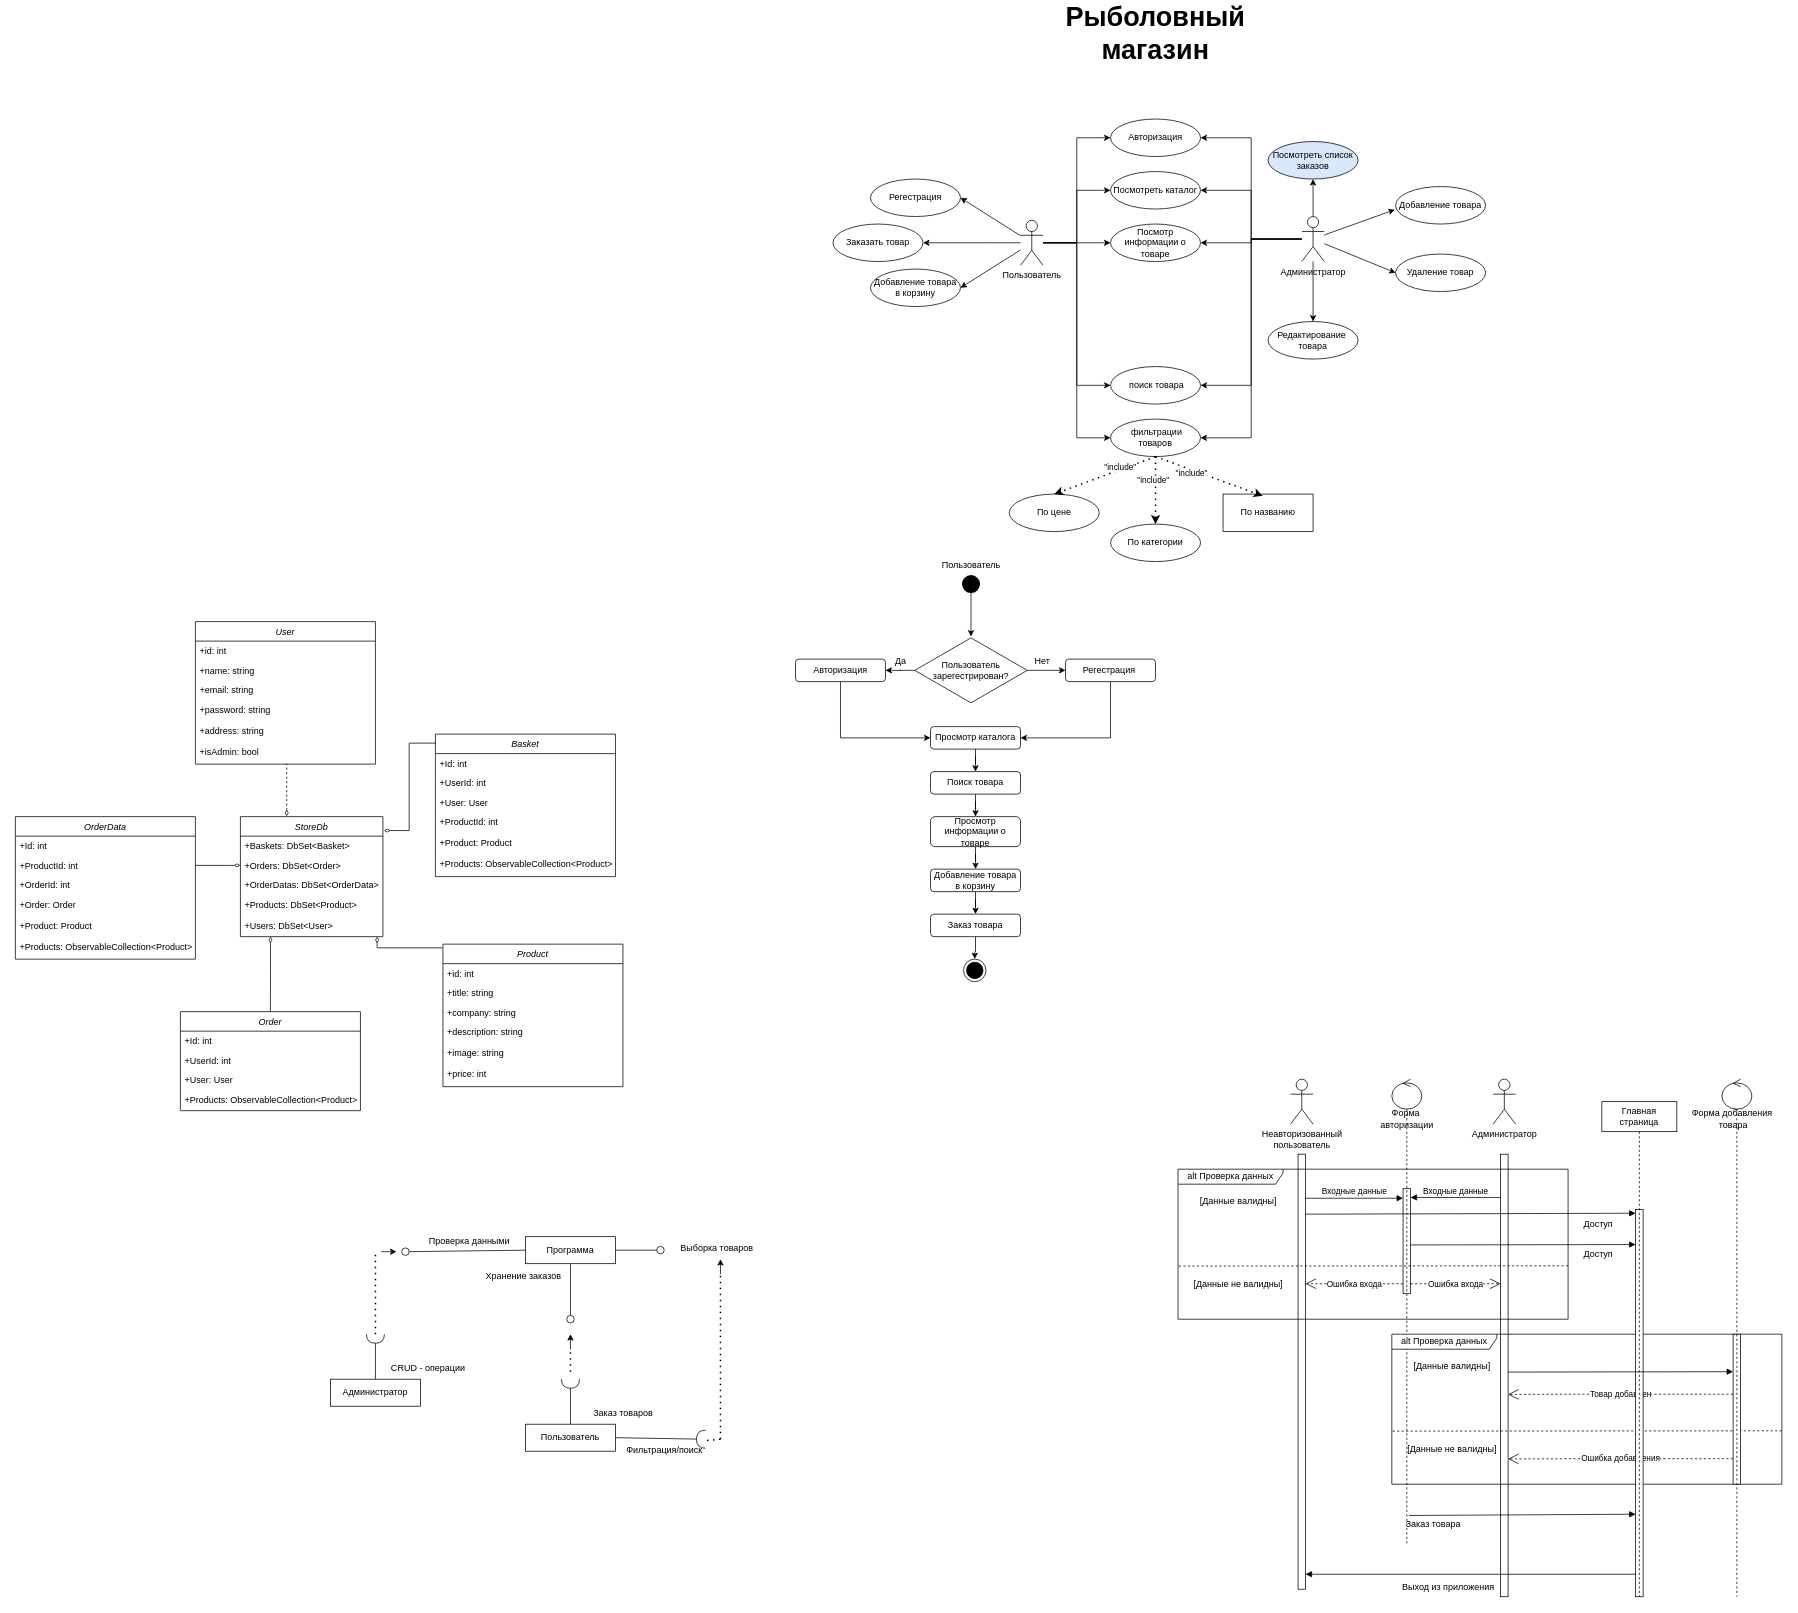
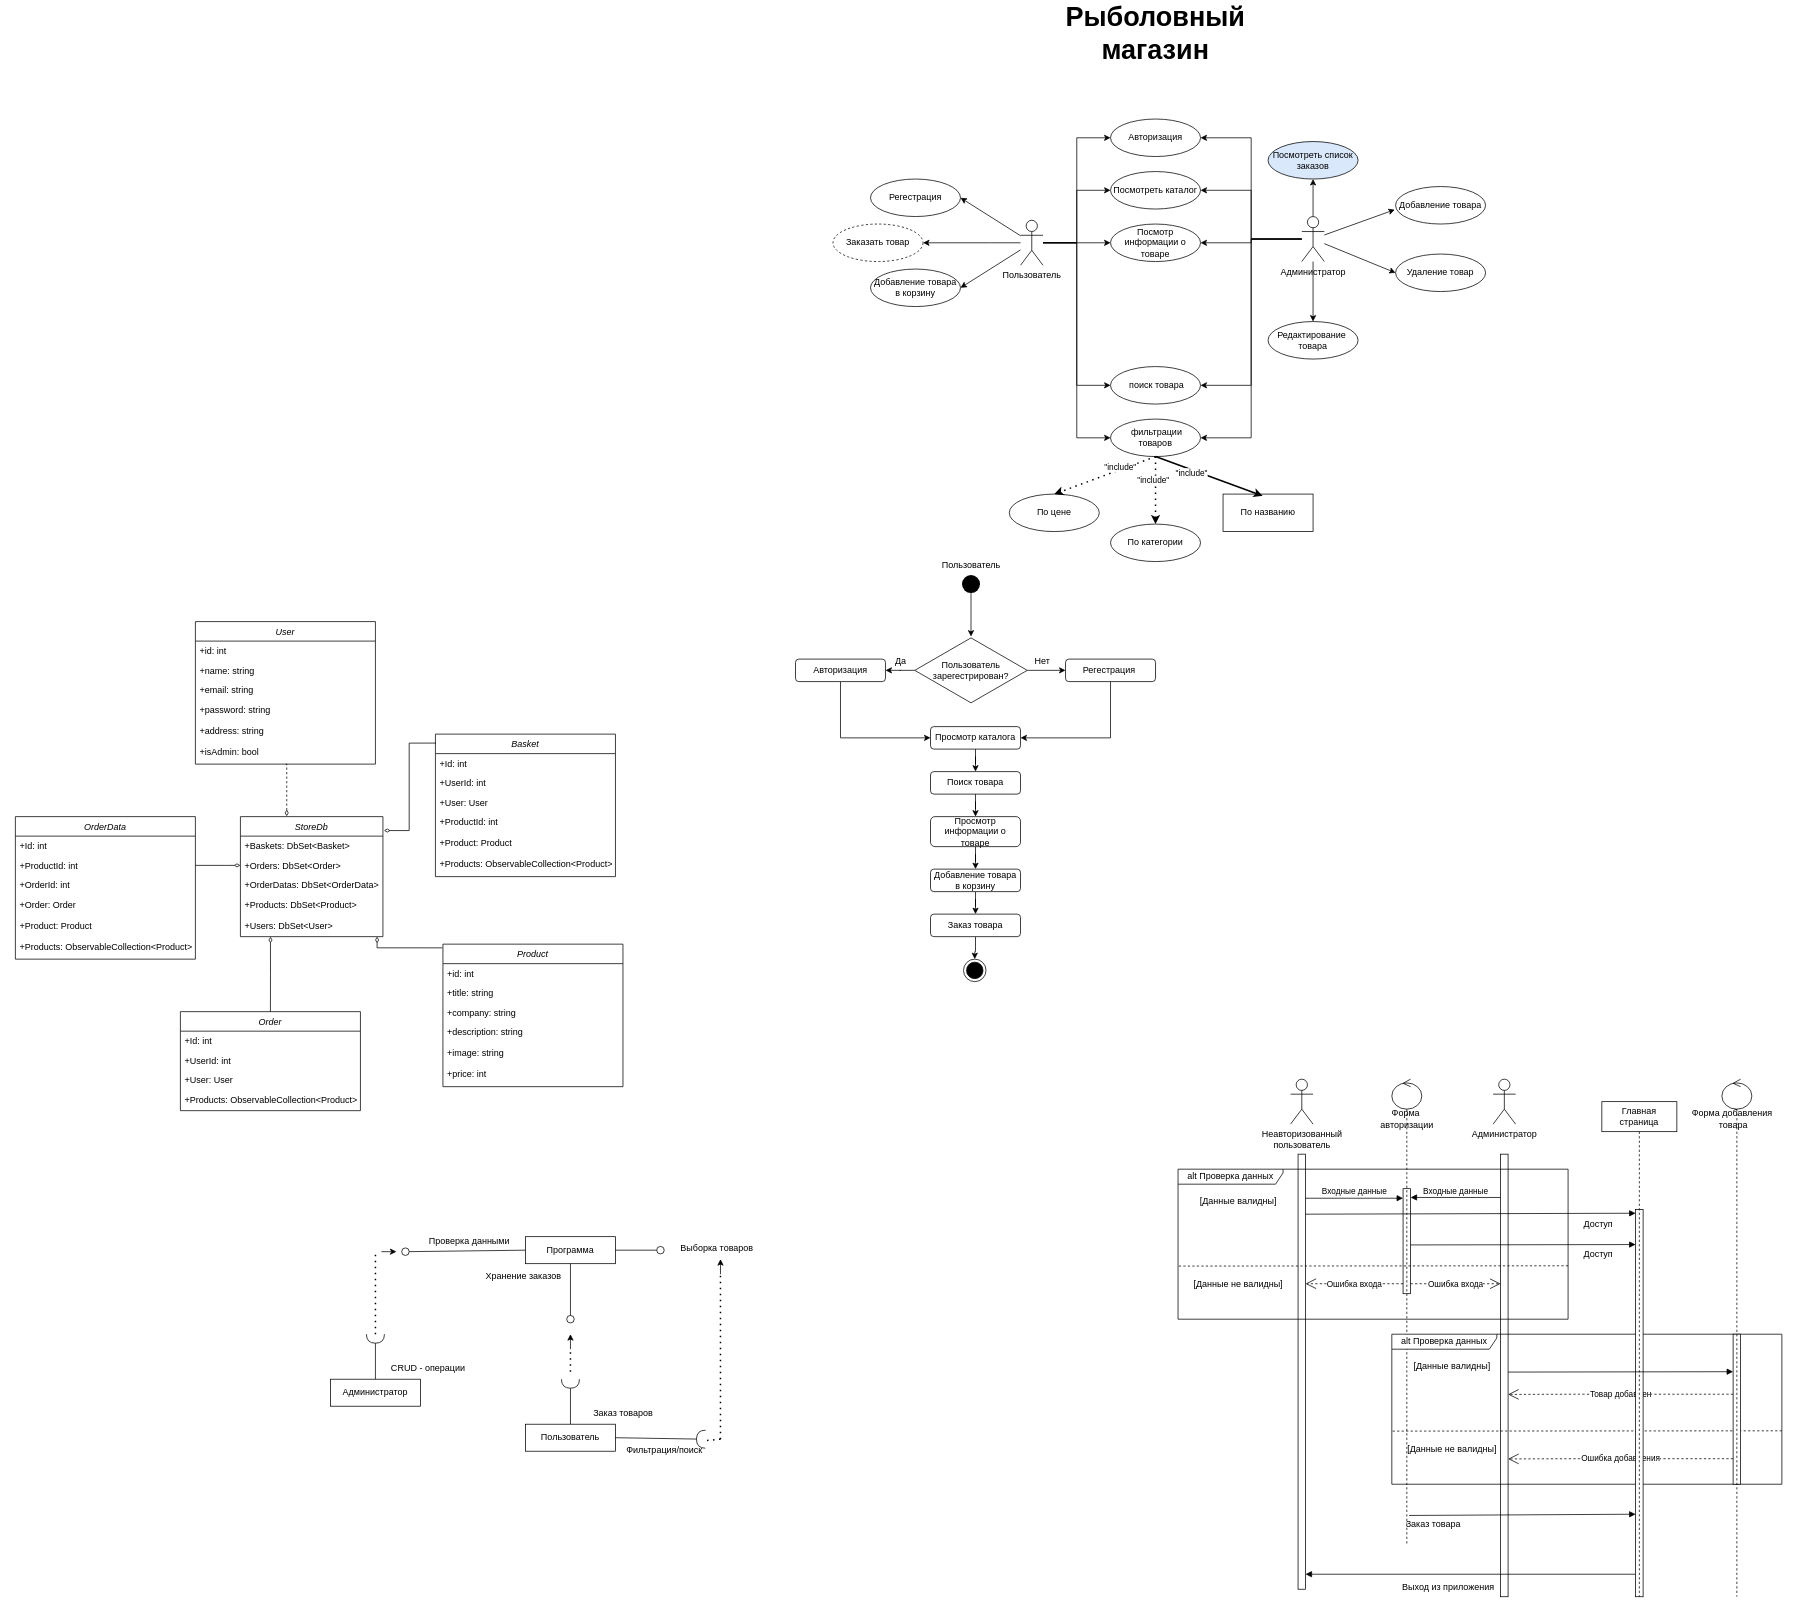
(878, 243) -> (878, 243)
(1231, 484) -> (1231, 484)
